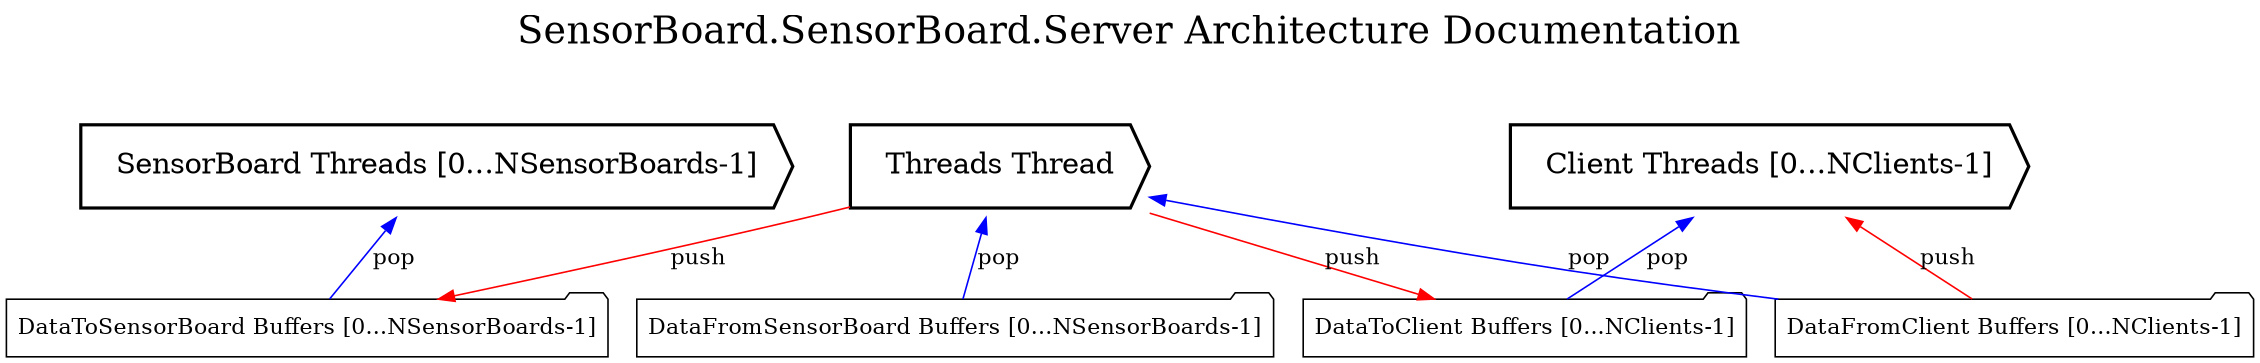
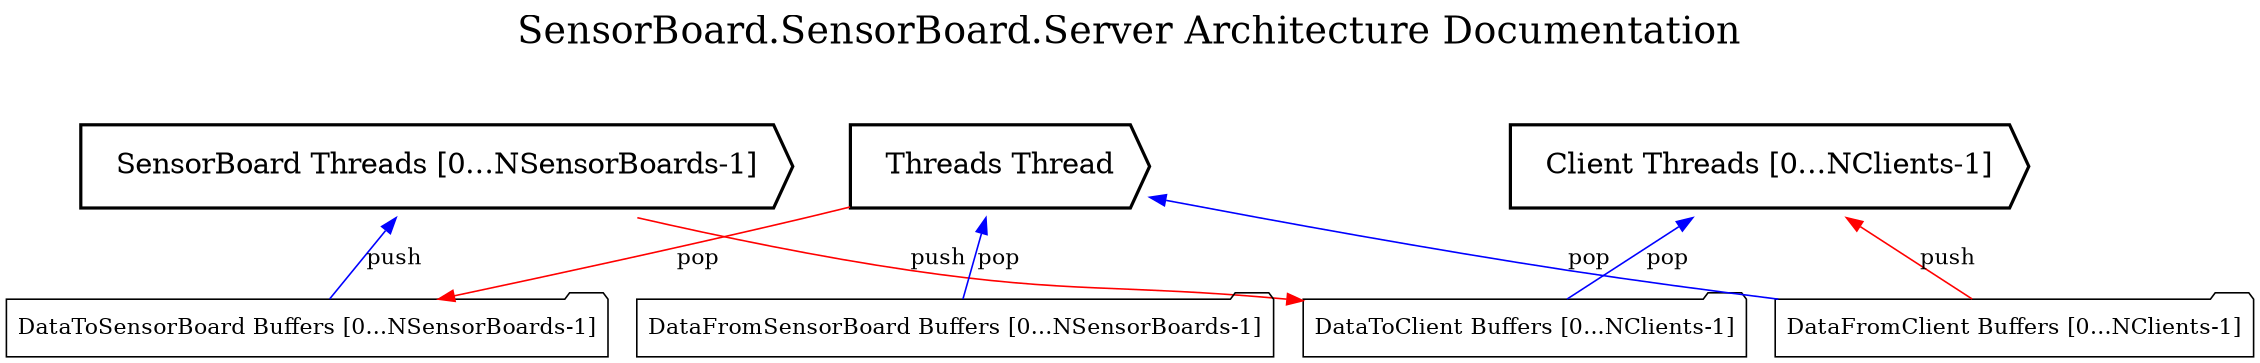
(1284, 254) -> (943, 275)
(394, 258) -> (394, 258)
(698, 258) -> (698, 258)
